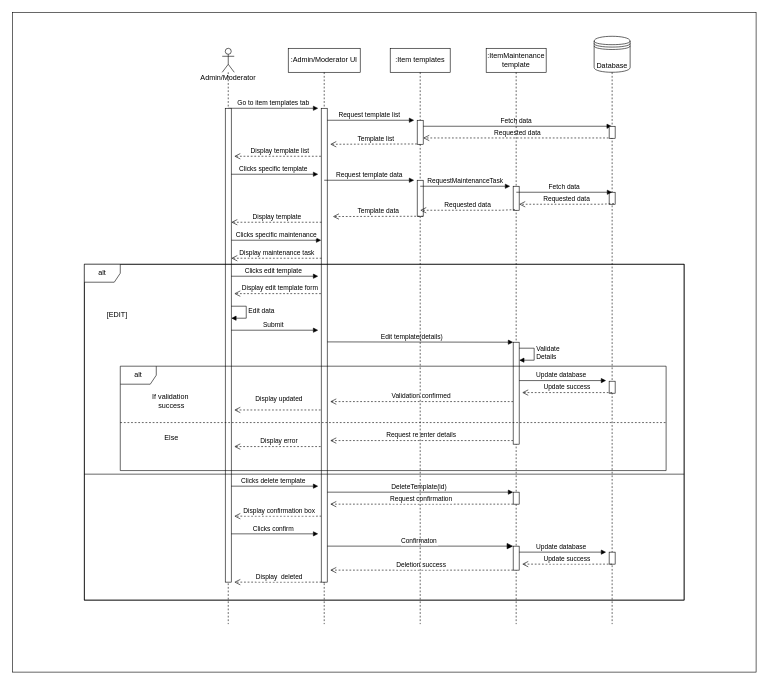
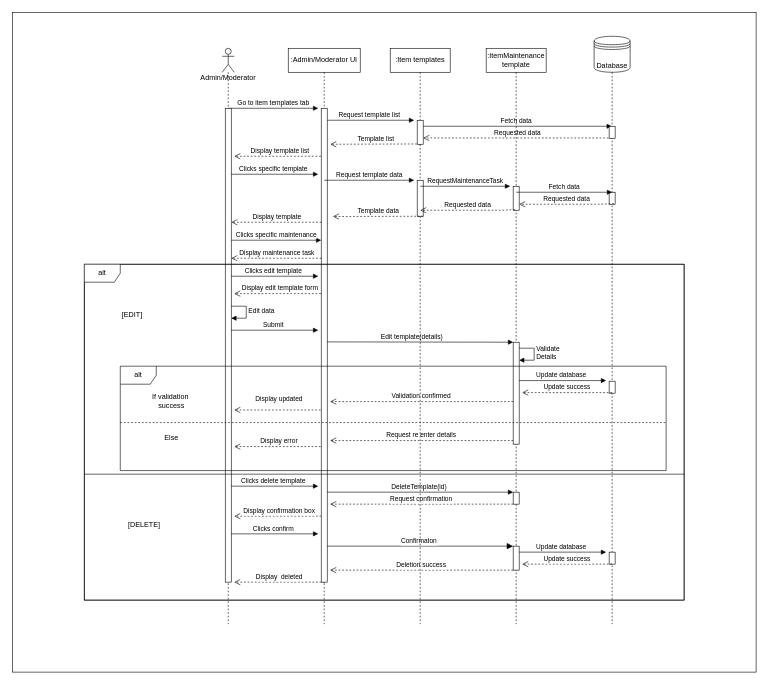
(117, 315) -> (132, 315)
none -> (144, 525)
